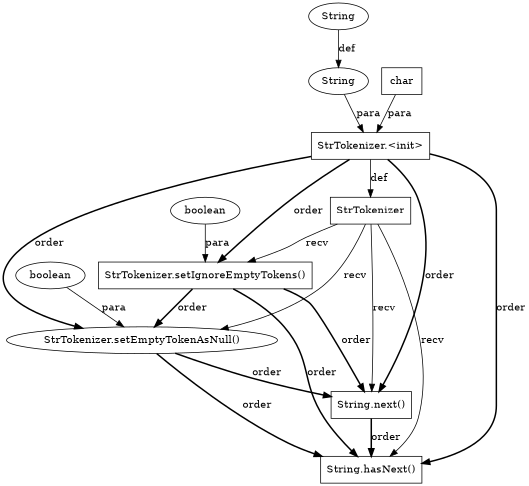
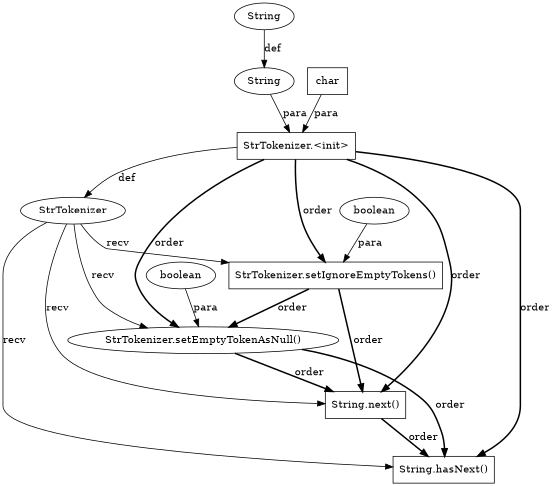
(371, 211) -> (73, 211)
(303, 361) -> none
